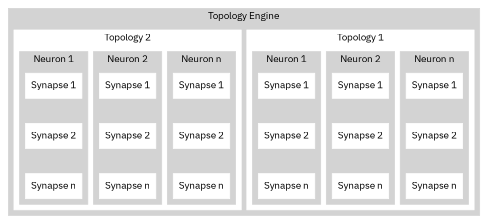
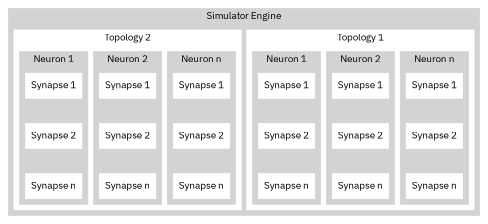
(244, 16) -> (244, 16)
